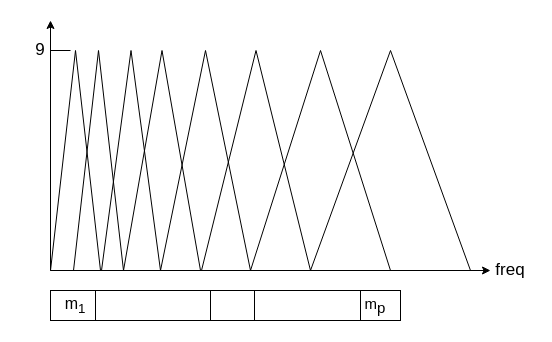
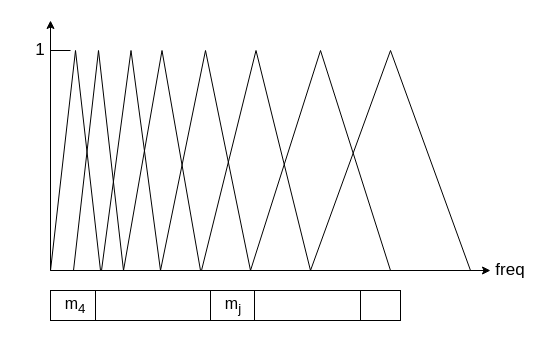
(41, 51) -> (41, 51)
(76, 306) -> (76, 306)
none -> (234, 306)
(376, 306) -> none
